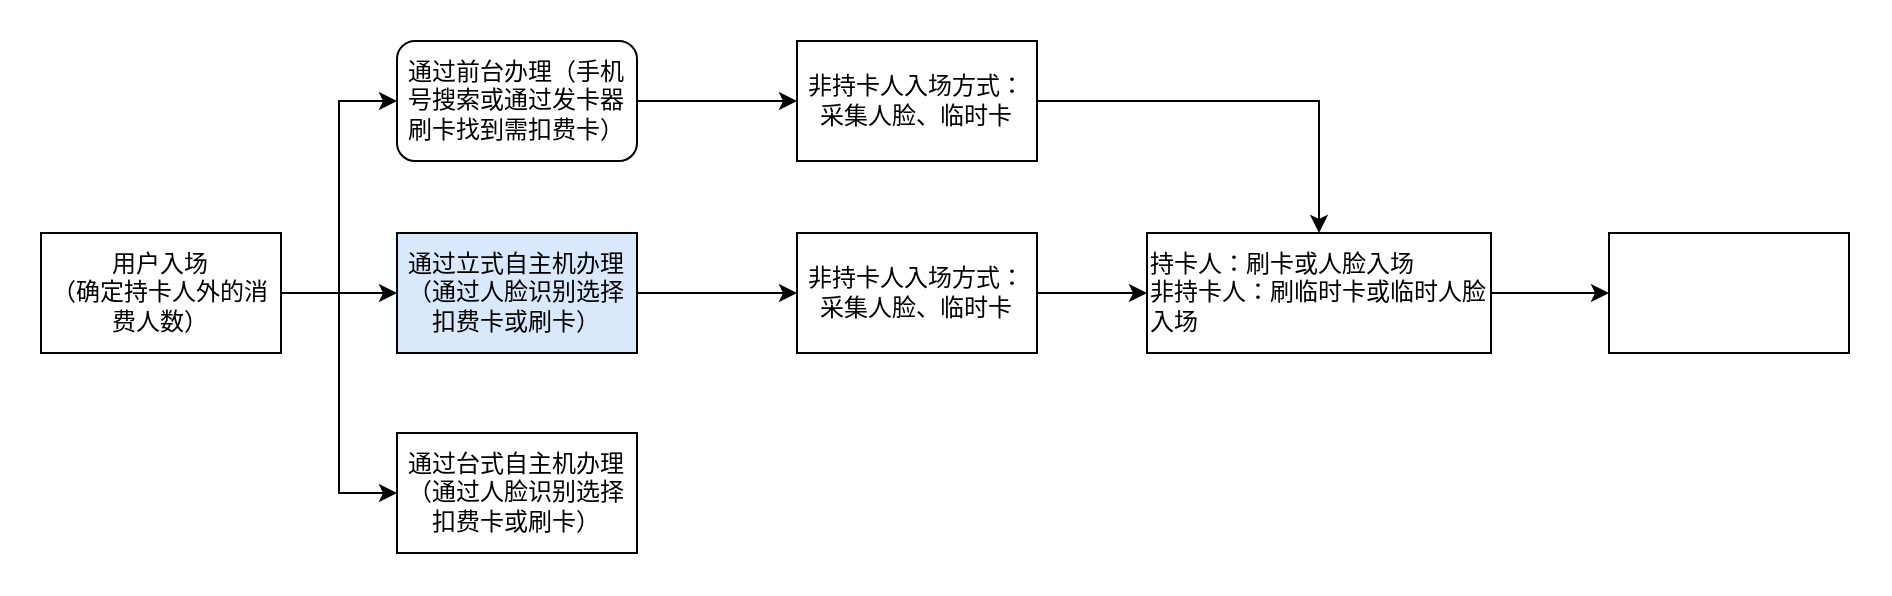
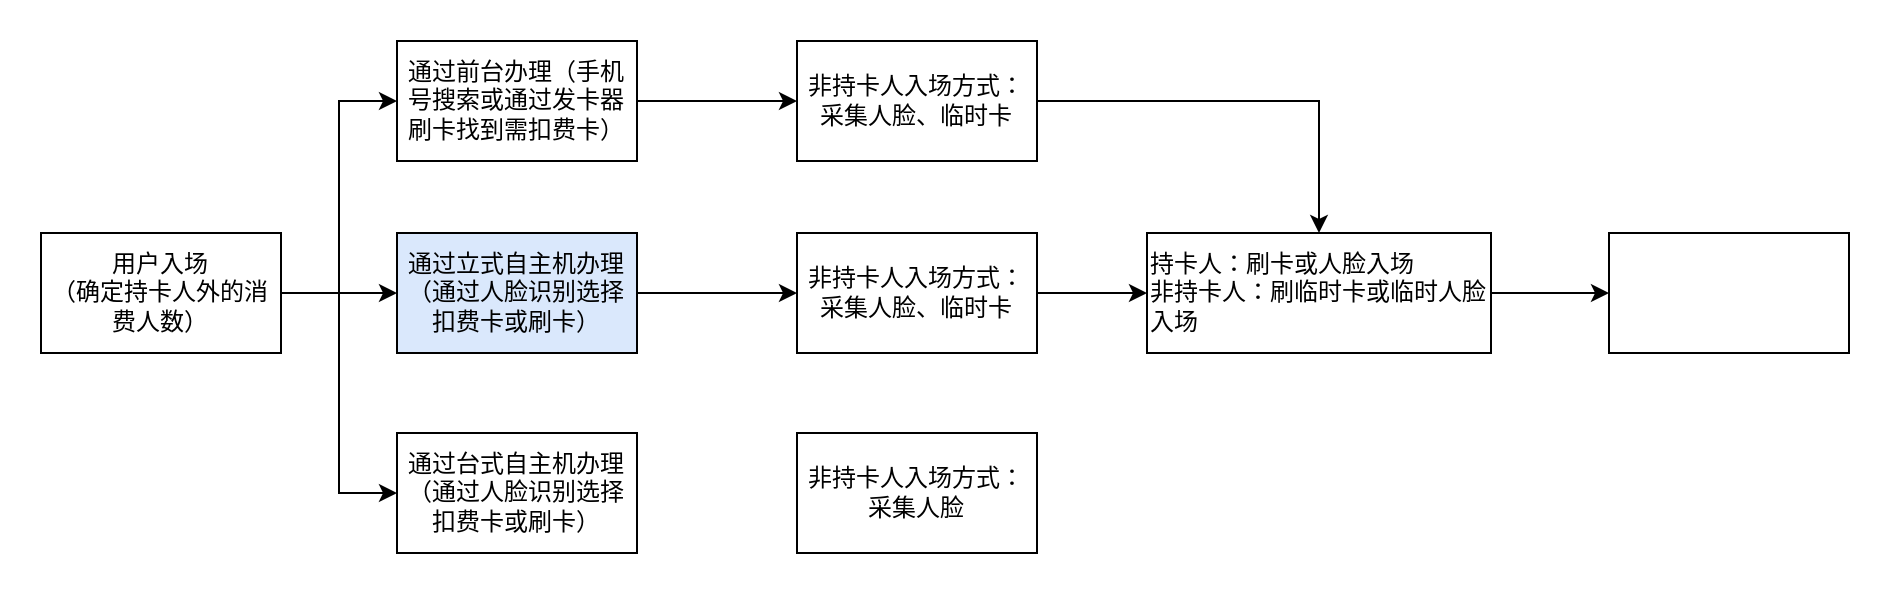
(517, 101) -> (517, 101)
none -> (917, 493)
